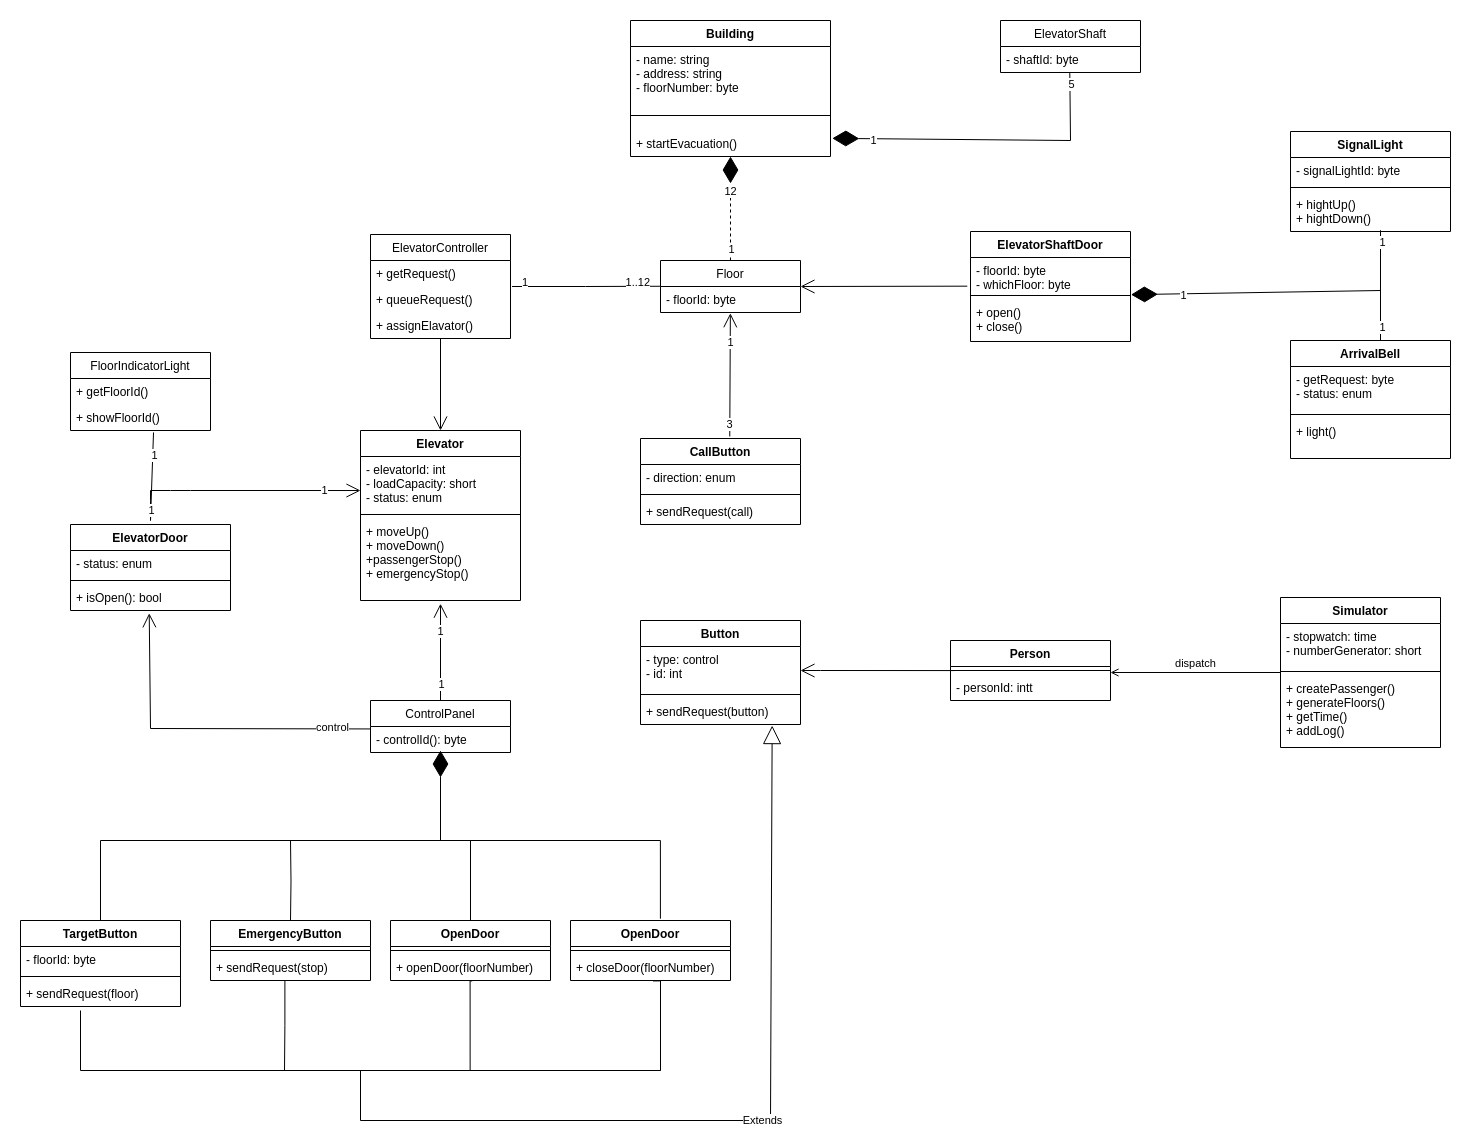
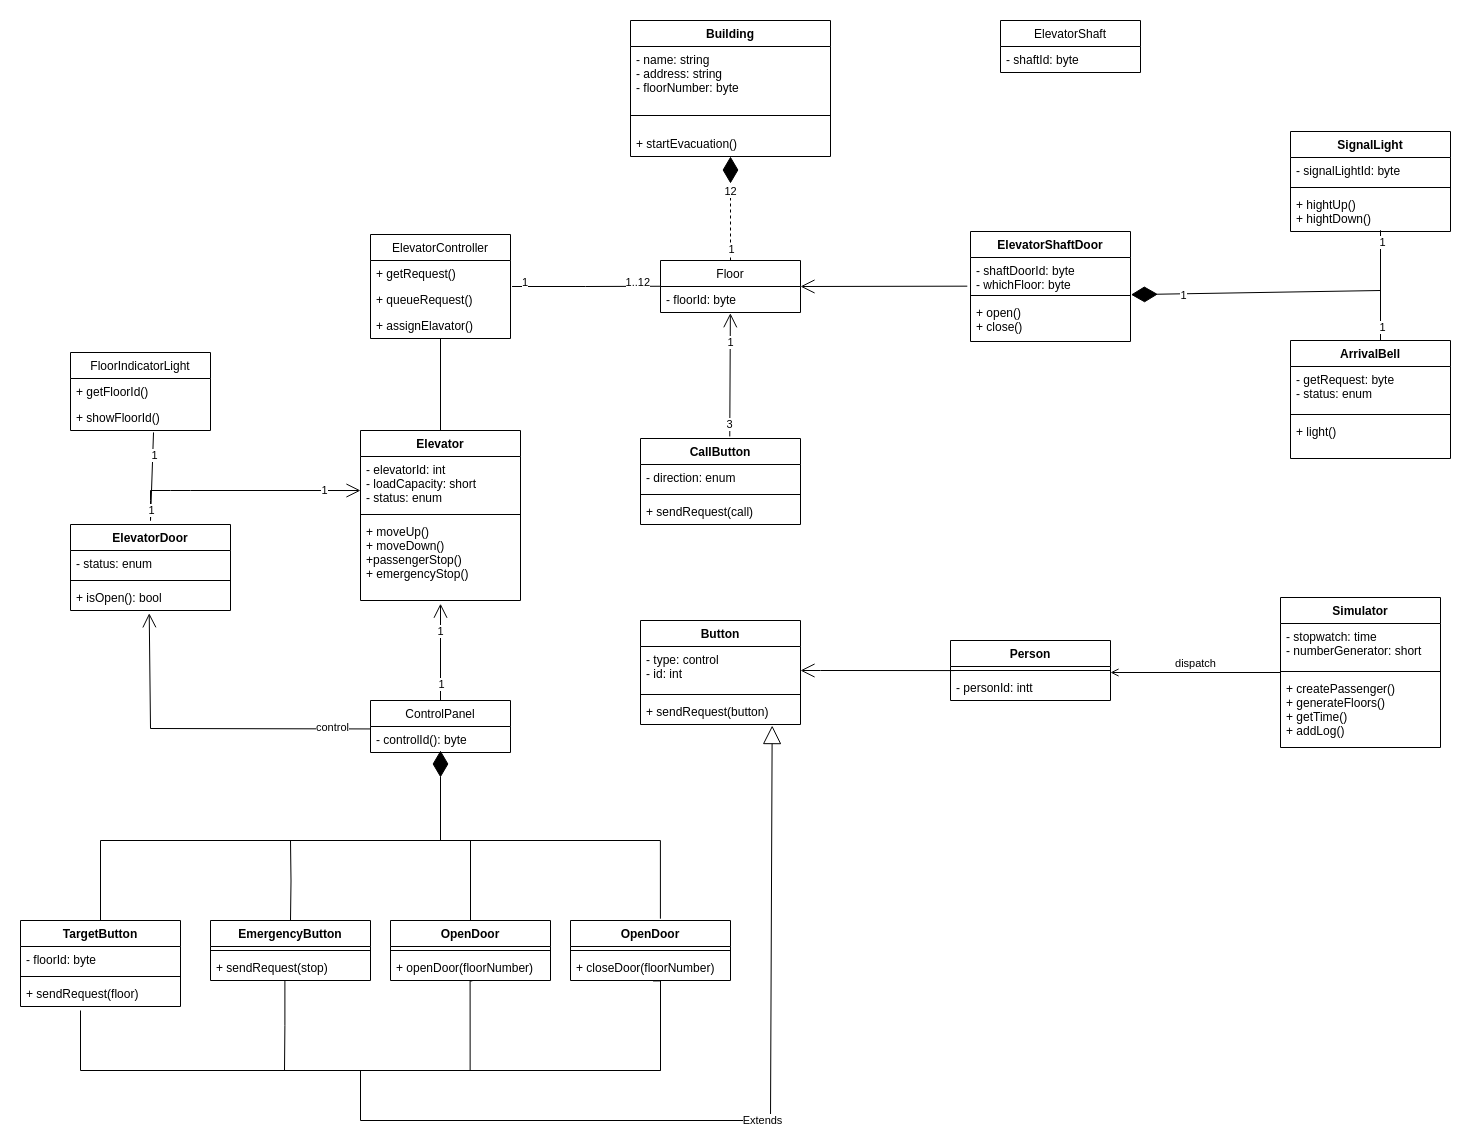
(998, 140) -> none
(1020, 271) -> (1035, 271)
(441, 425) -> (441, 425)
